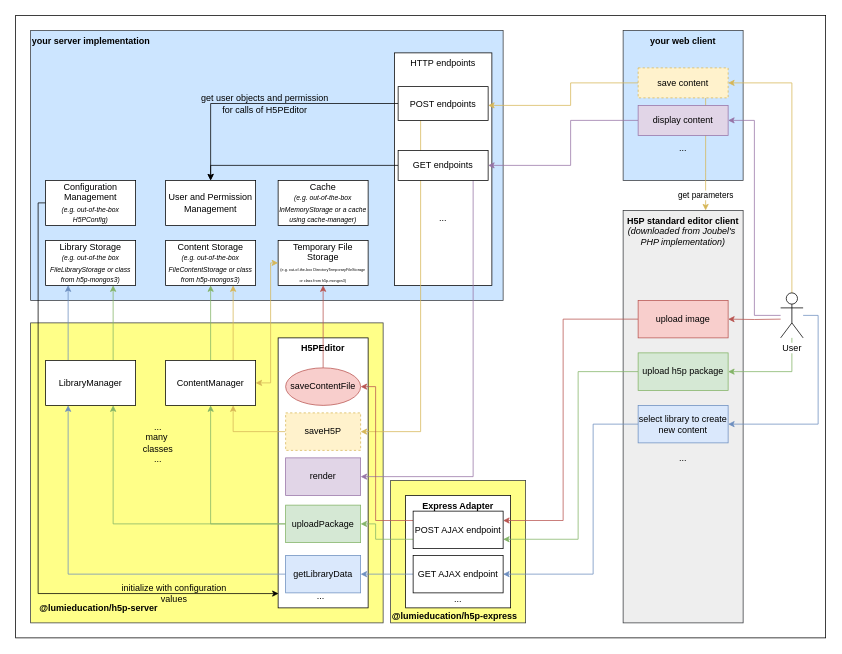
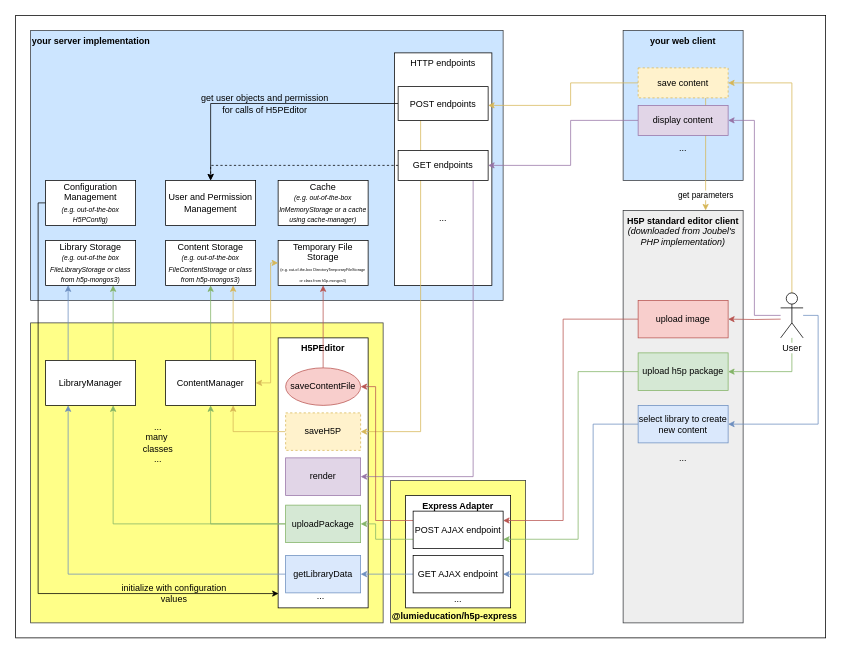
(305, 165) -> (305, 165)
(128, 608) -> none
